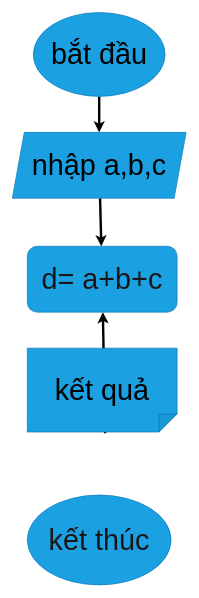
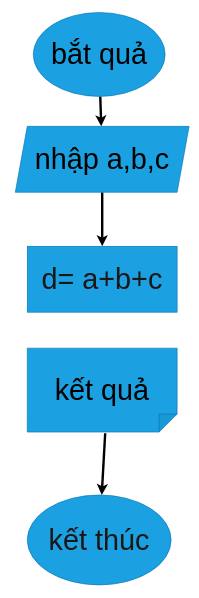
(99, 54) -> (99, 54)
(99, 165) -> (102, 159)
(102, 279) -> (102, 279)
(103, 334) -> (104, 461)
